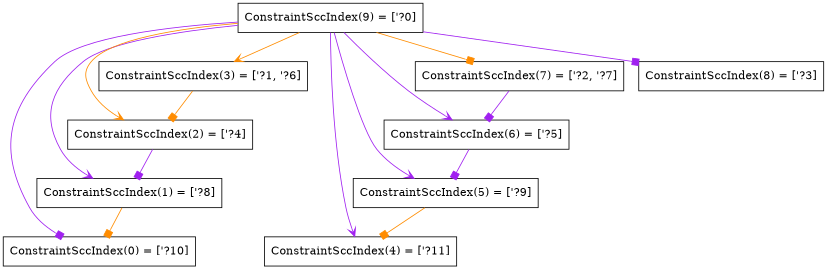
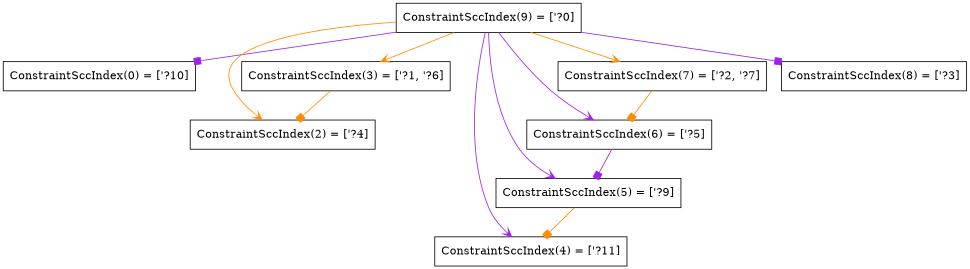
(421, 46) -> (571, 46)
(500, 102) -> (643, 102)
(129, 193) -> none
